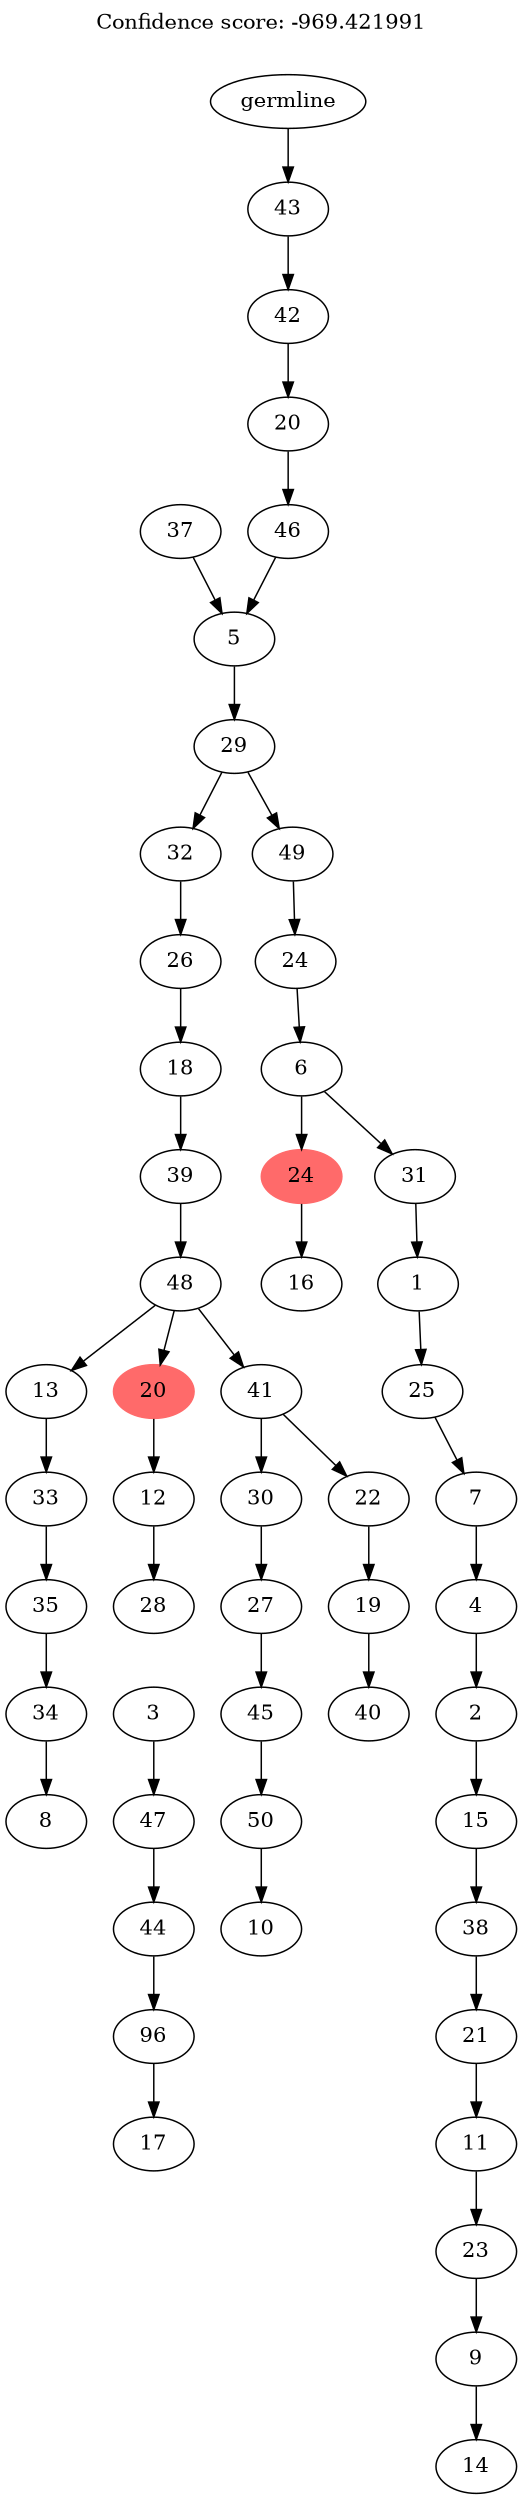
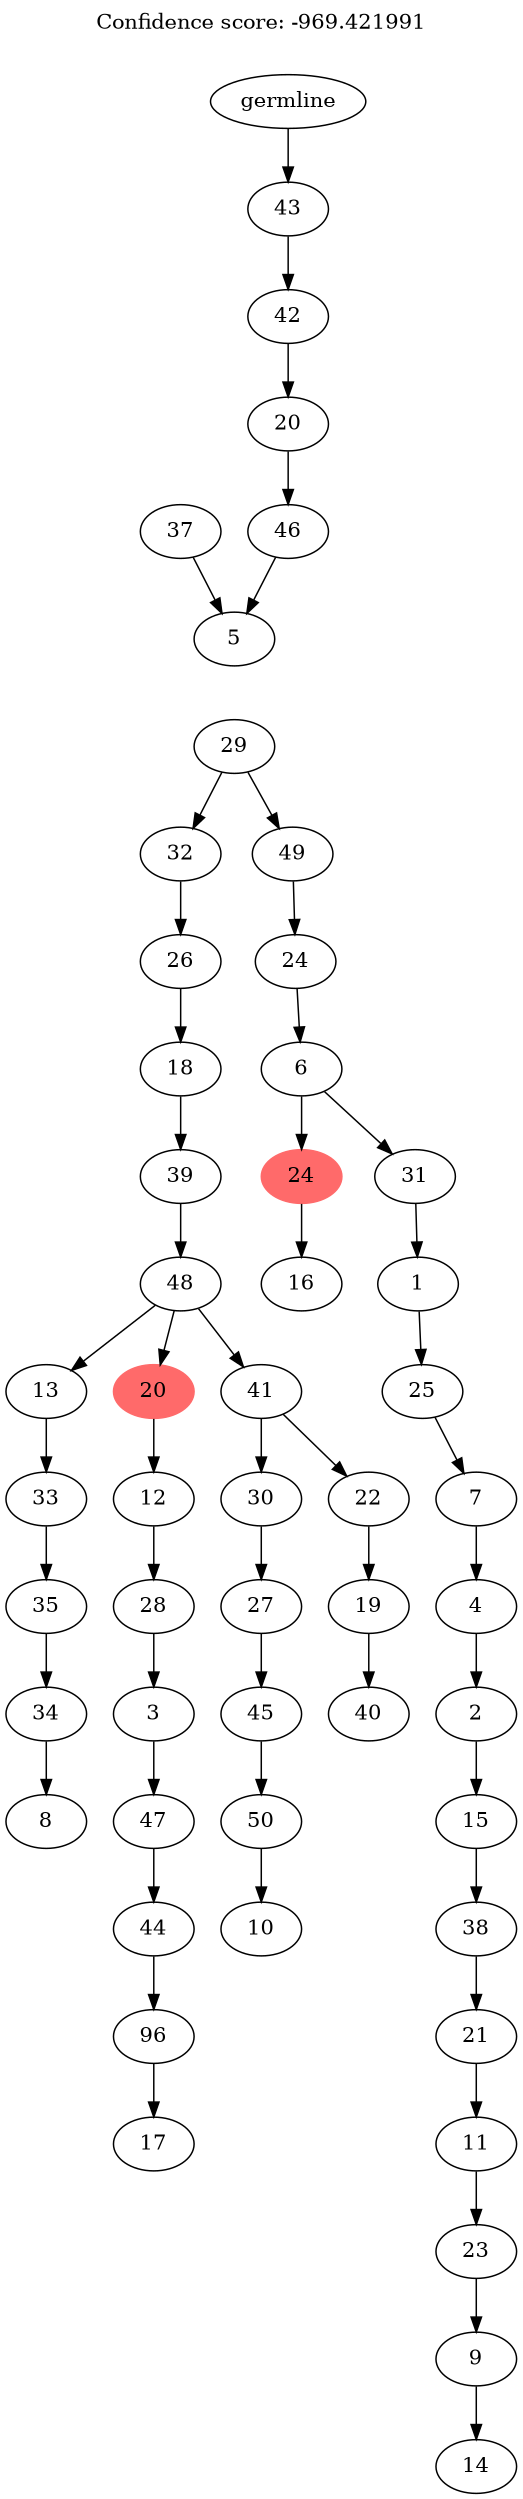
(234, 685) -> none
none -> (154, 1653)
